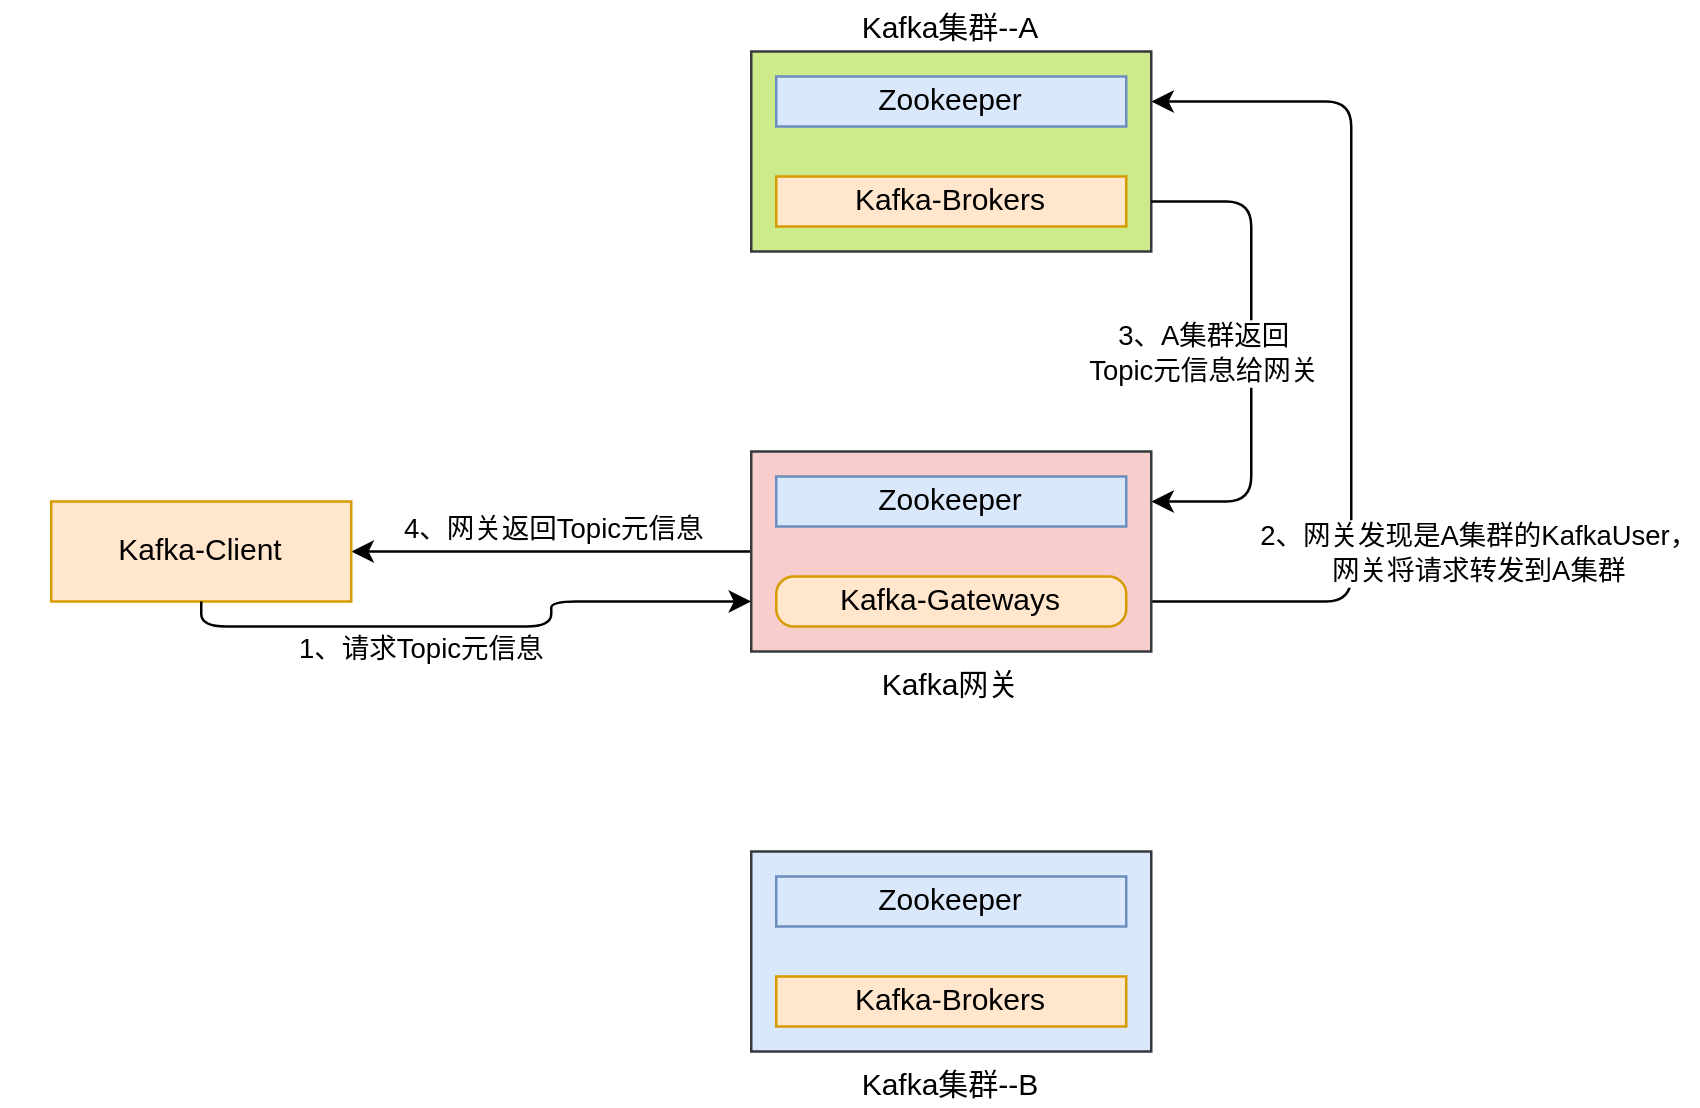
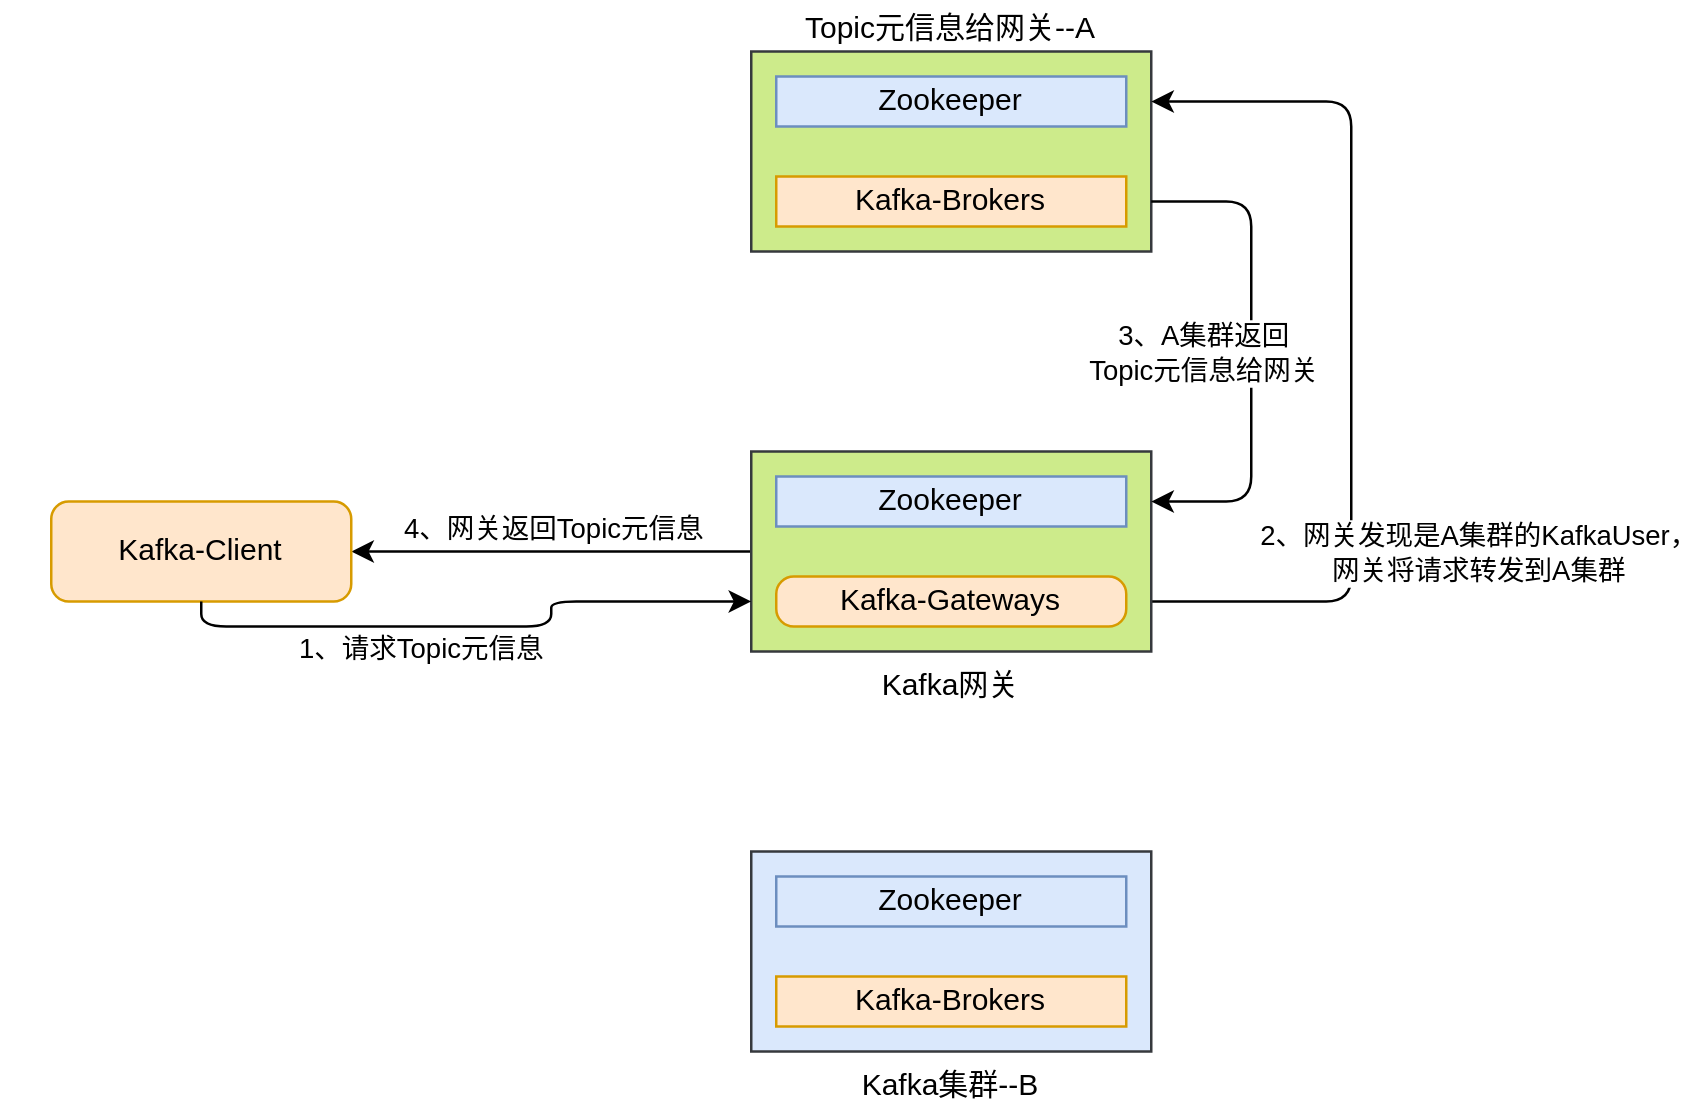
(951, 26) -> (951, 26)
(201, 551) -> (201, 551)
(951, 551) -> (951, 551)
